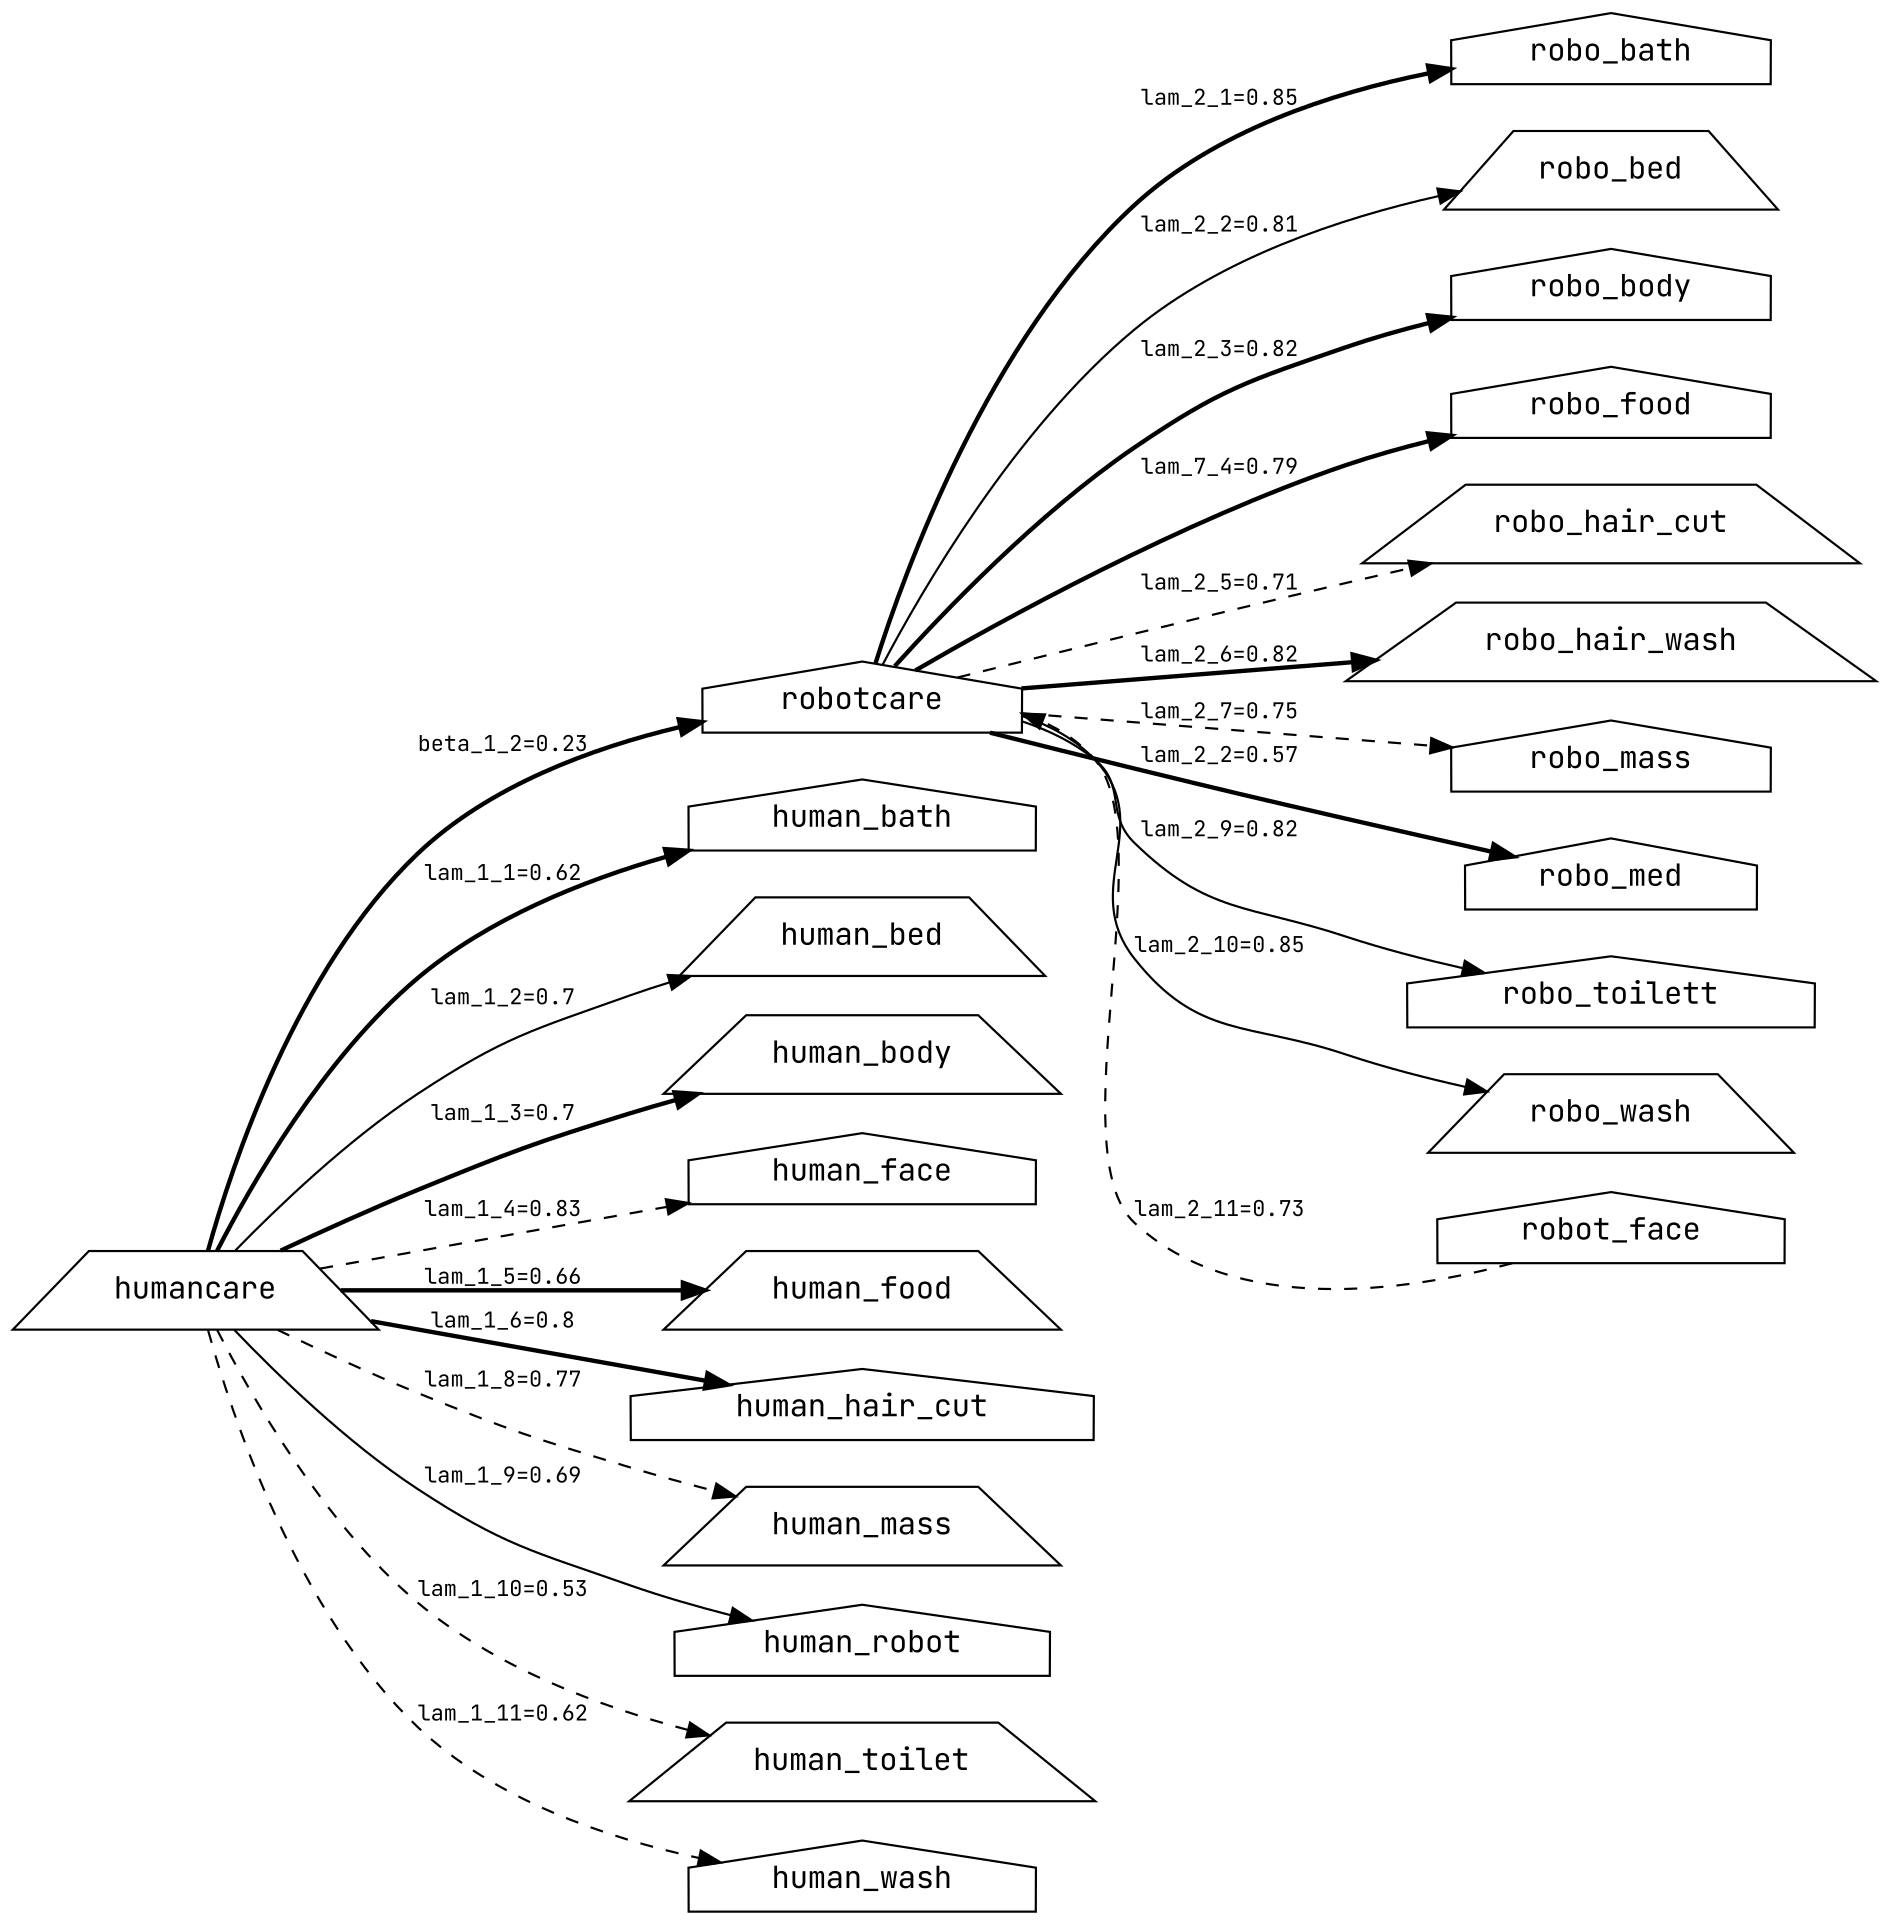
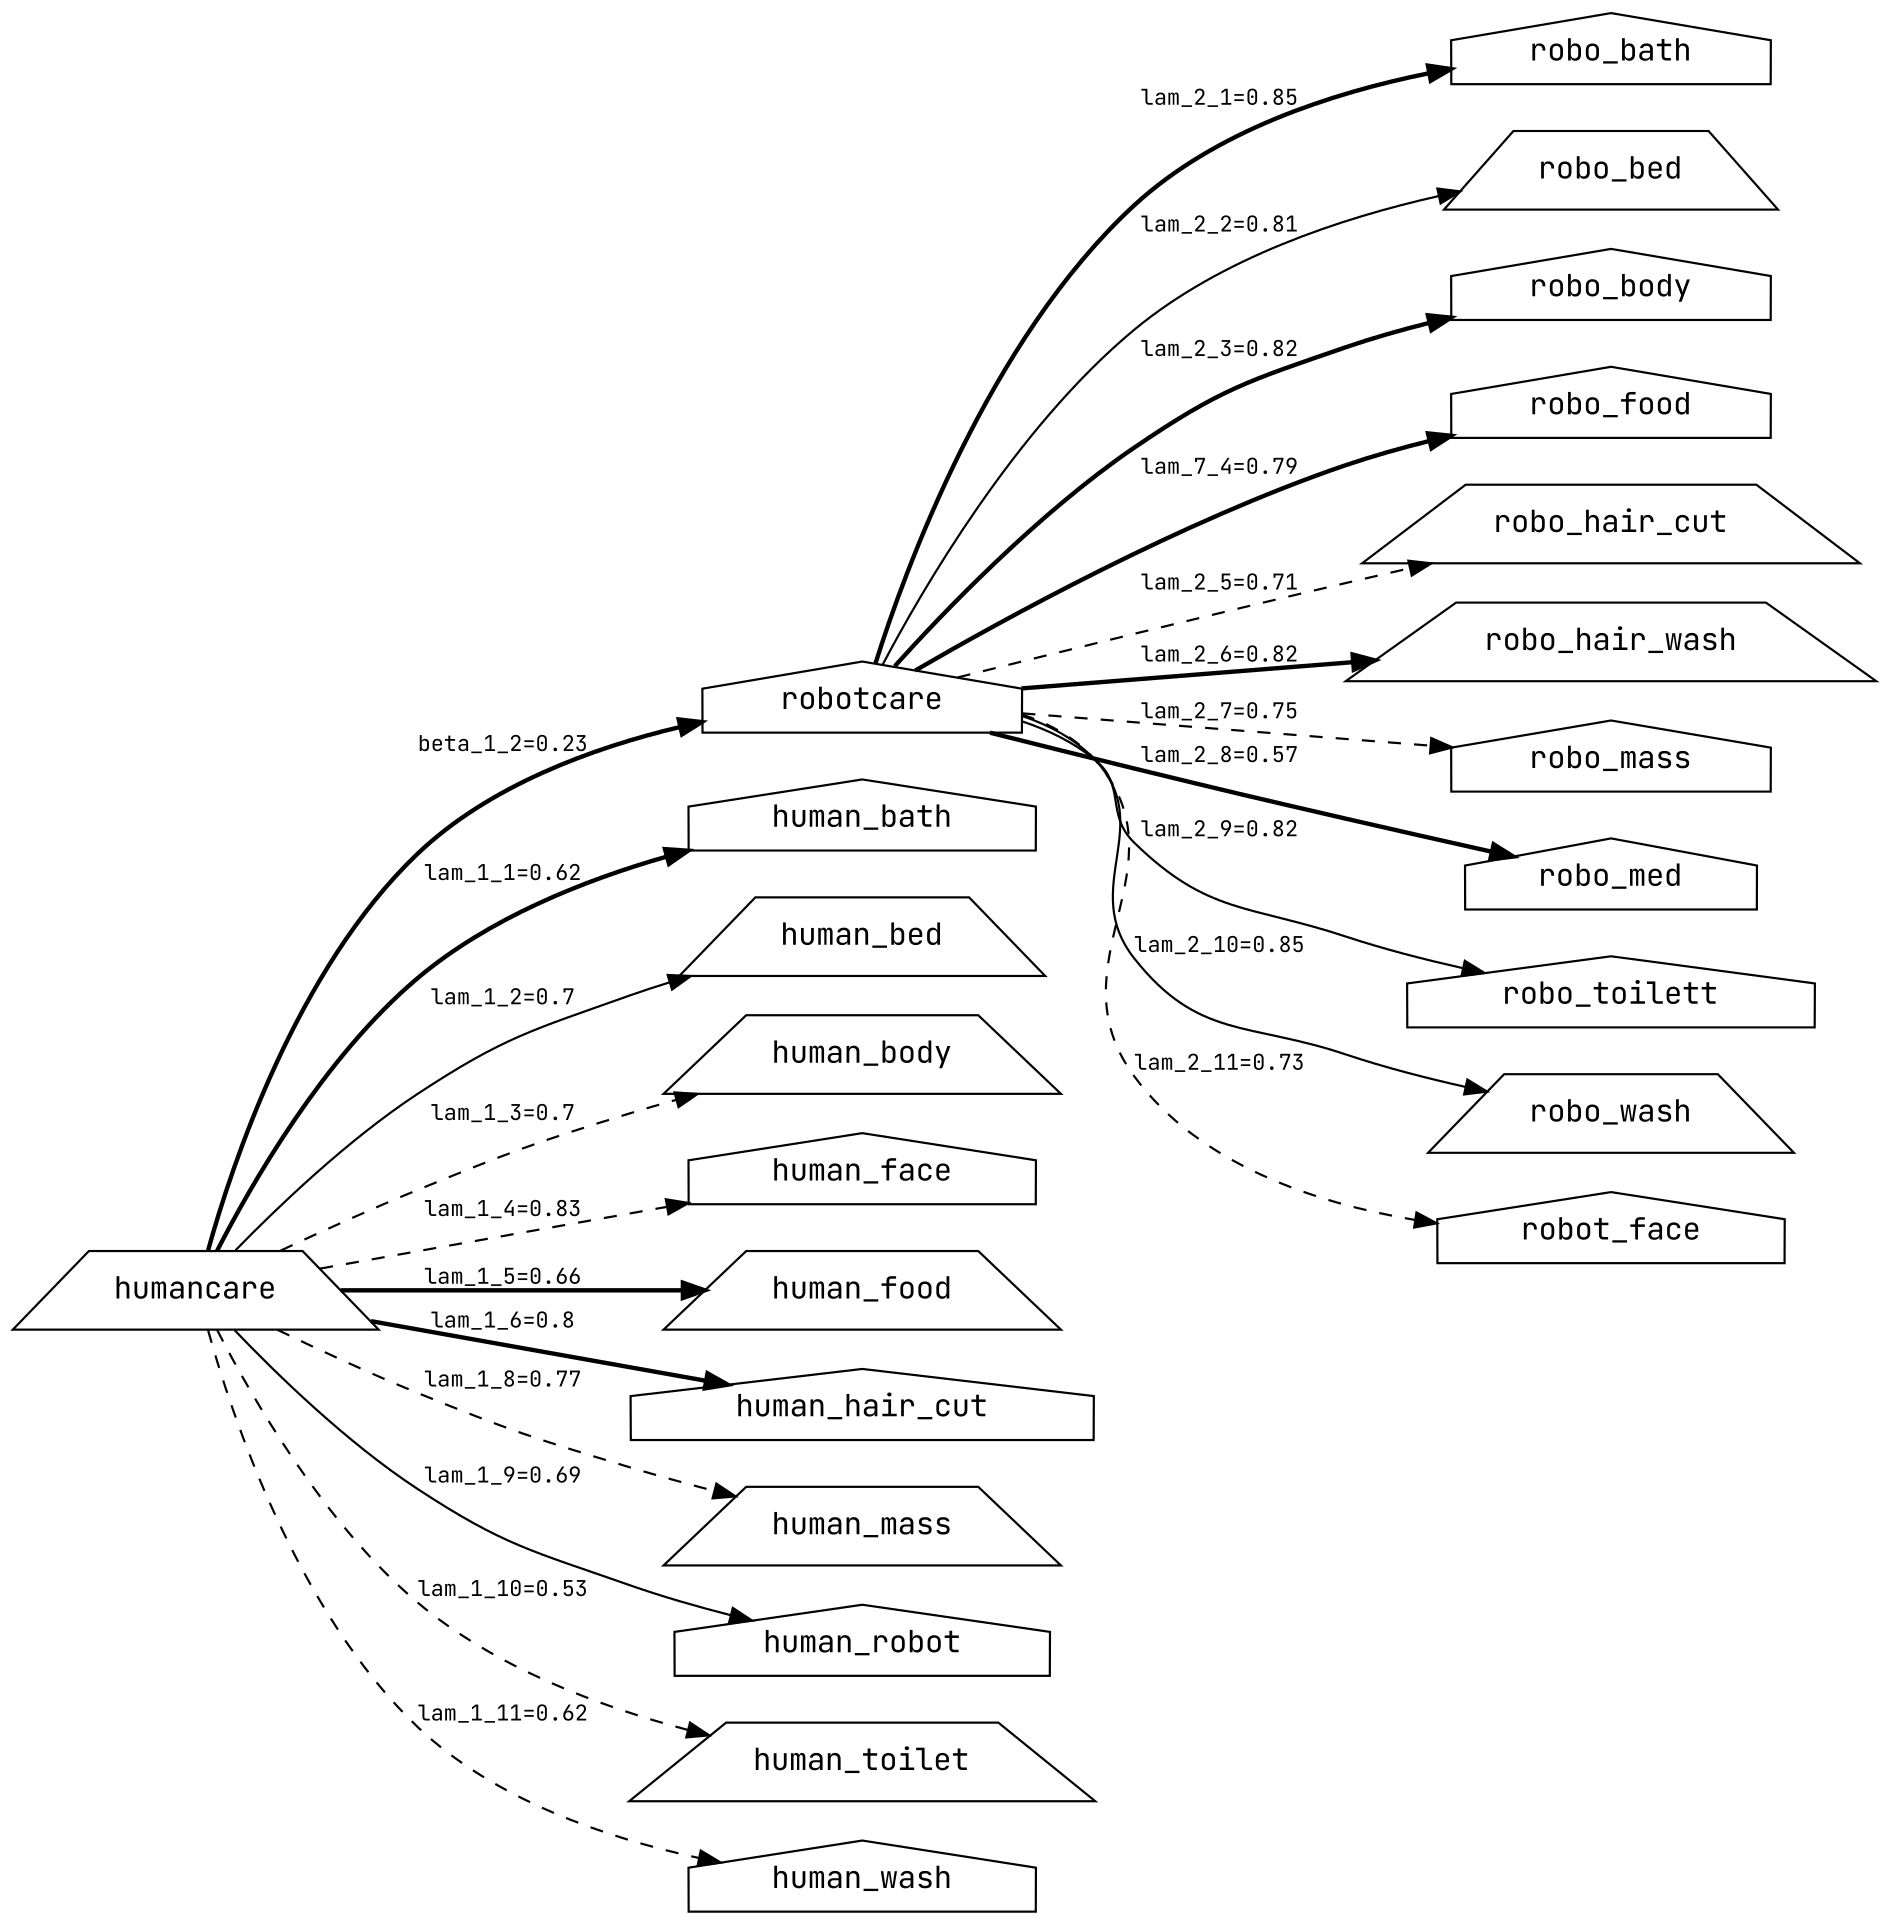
(1221, 757) -> (1221, 757)
(1109, 1157) -> (1112, 1033)
(475, 1167) -> (475, 1167)
